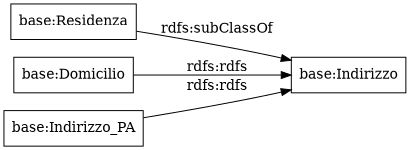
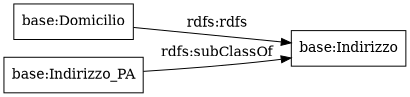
(74, 22) -> none
(217, 86) -> (217, 53)
